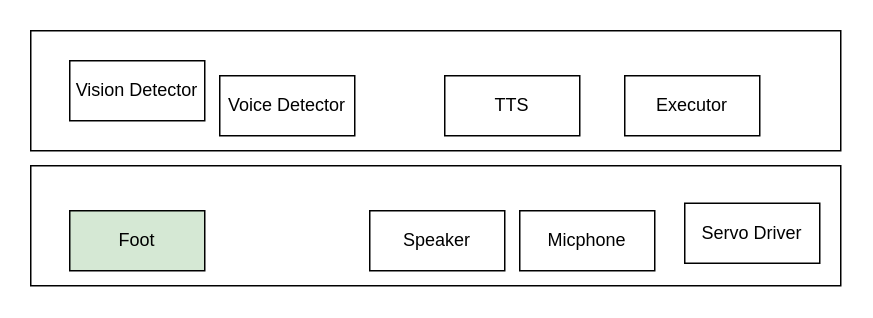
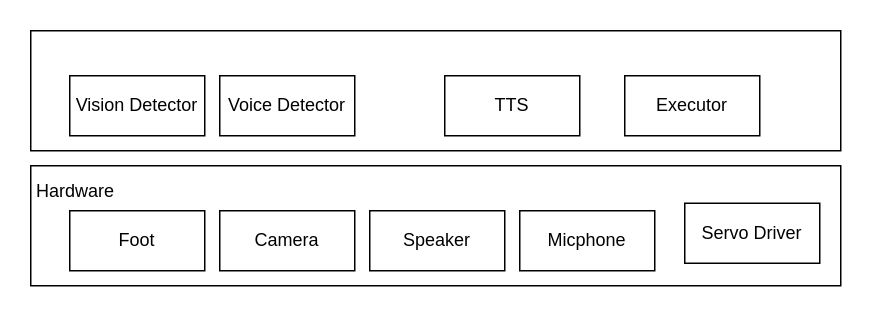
(137, 91) -> (137, 106)
none -> (76, 191)
(137, 241) -> (137, 241)
none -> (287, 241)
